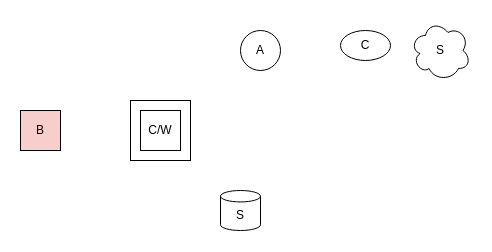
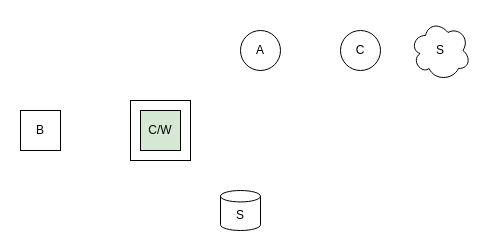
(366, 46) -> (361, 51)
(41, 131) -> (41, 131)
(161, 131) -> (161, 131)
